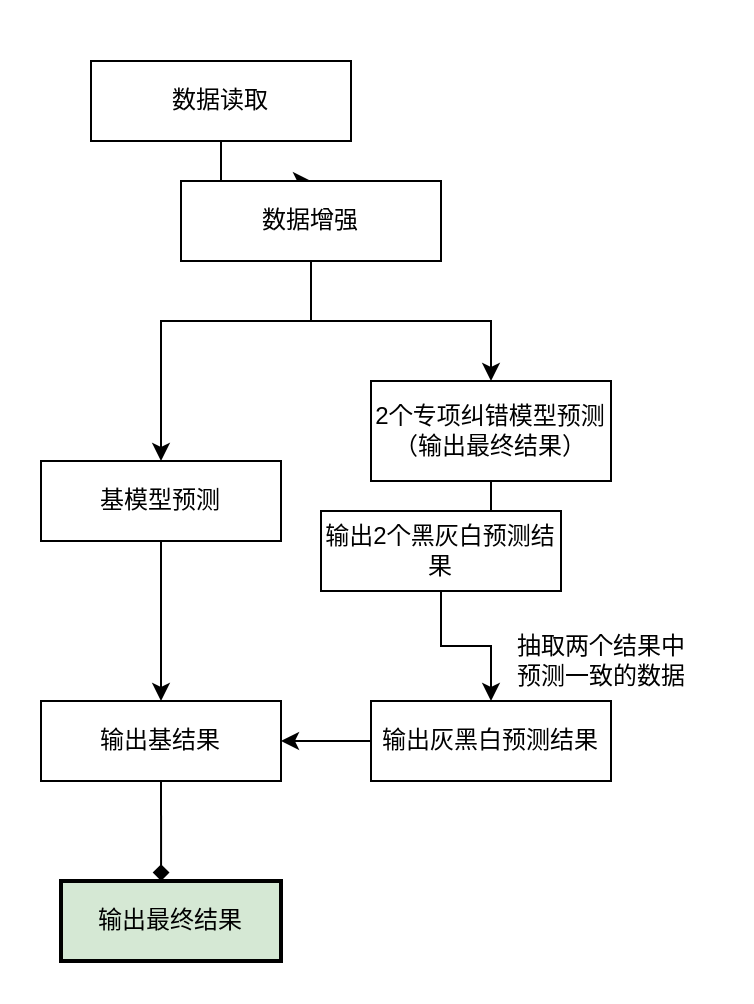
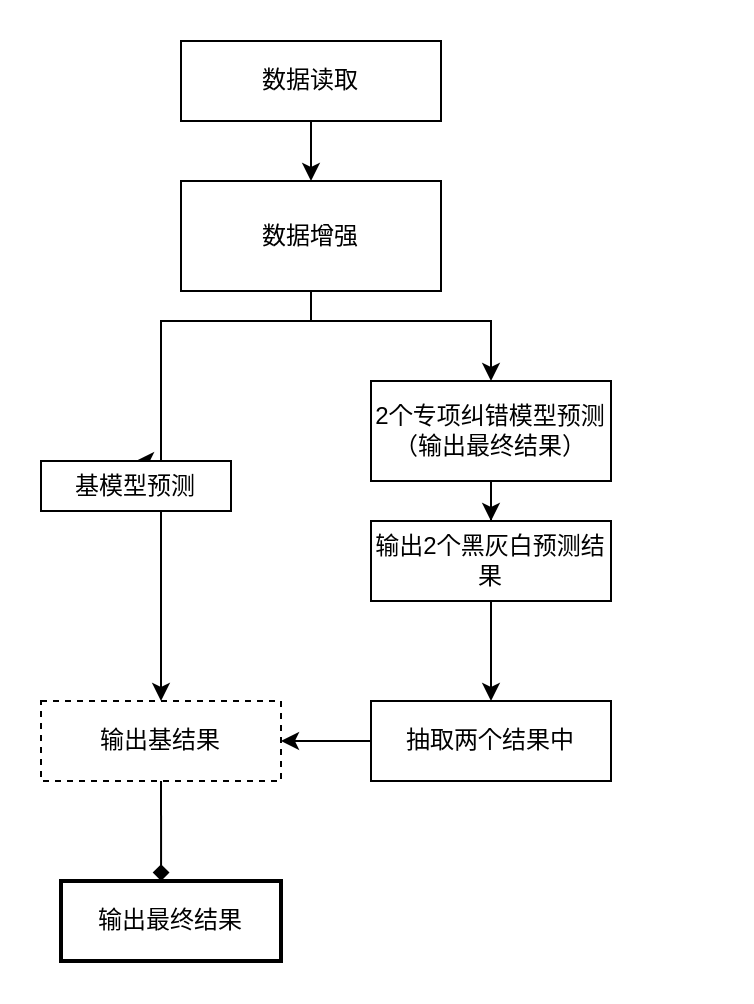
(221, 101) -> (311, 81)
(311, 221) -> (311, 236)
(161, 501) -> (136, 486)
(441, 551) -> (491, 561)
(601, 661) -> none
(161, 741) -> (161, 741)
(491, 741) -> (491, 741)
(171, 921) -> (171, 921)
